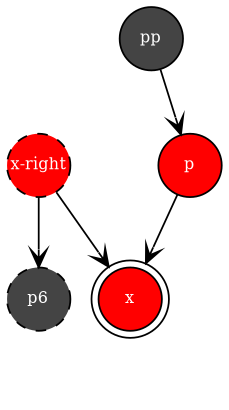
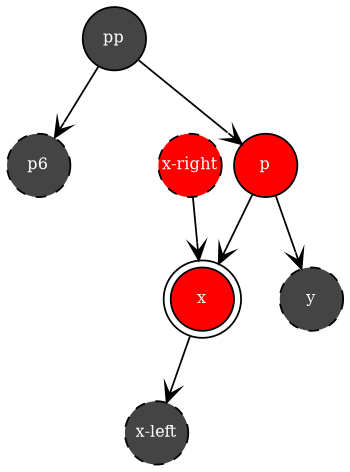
(39, 223) -> (81, 94)
none -> (311, 299)
none -> (157, 433)
